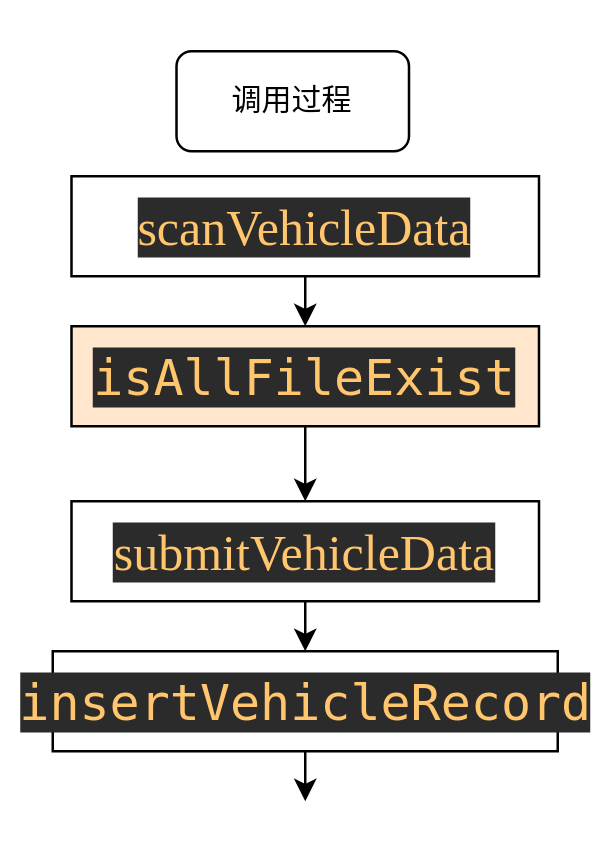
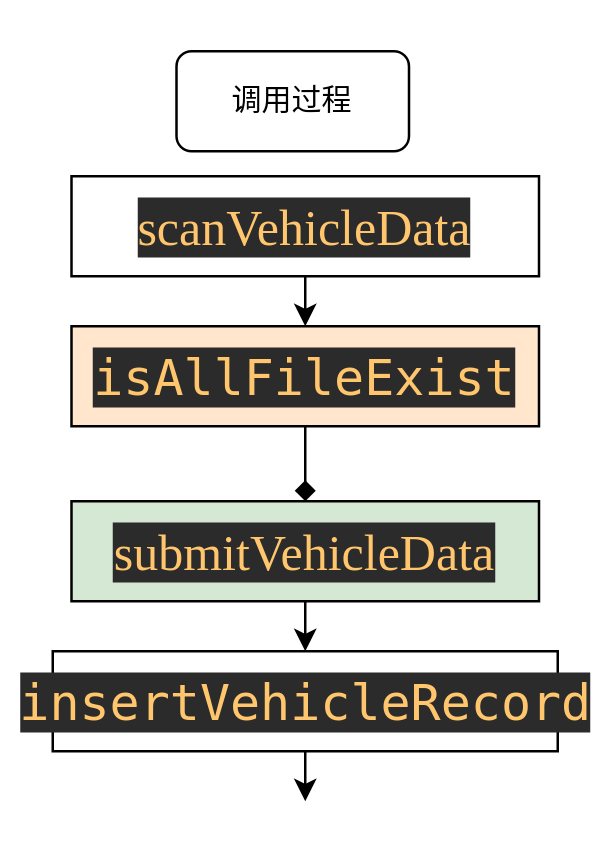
(305, 482) -> (305, 481)
(305, 551) -> (305, 551)
